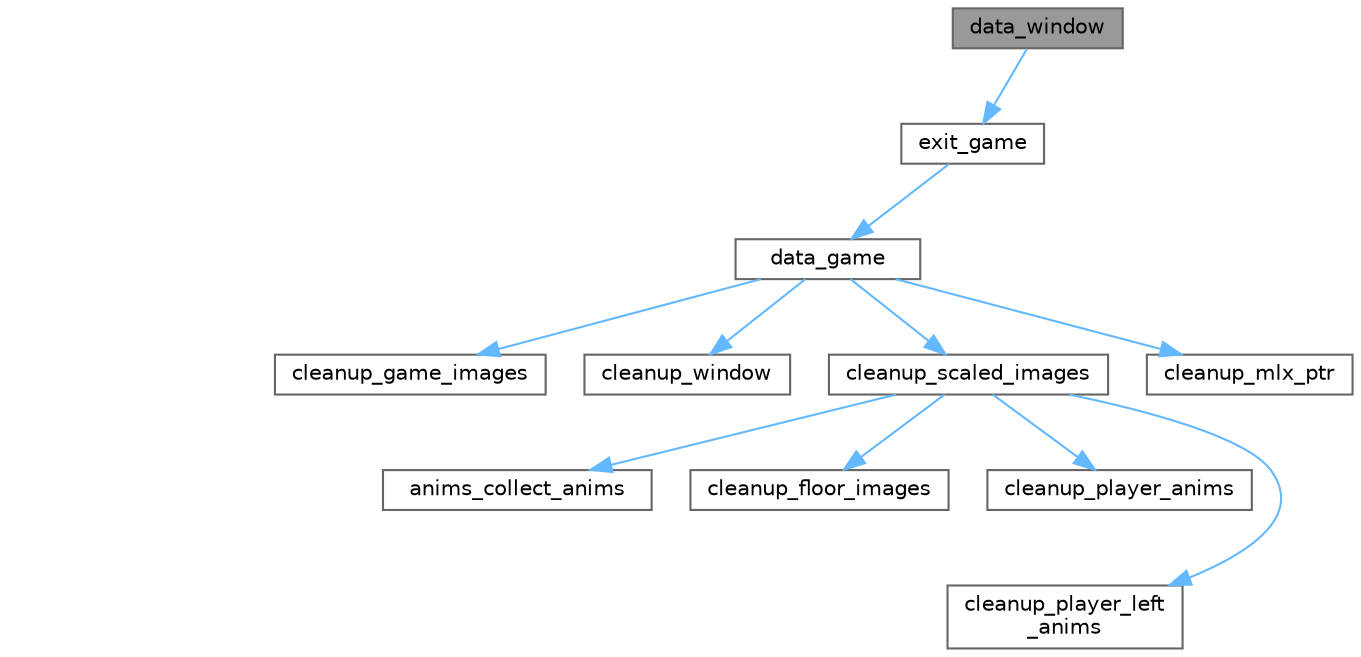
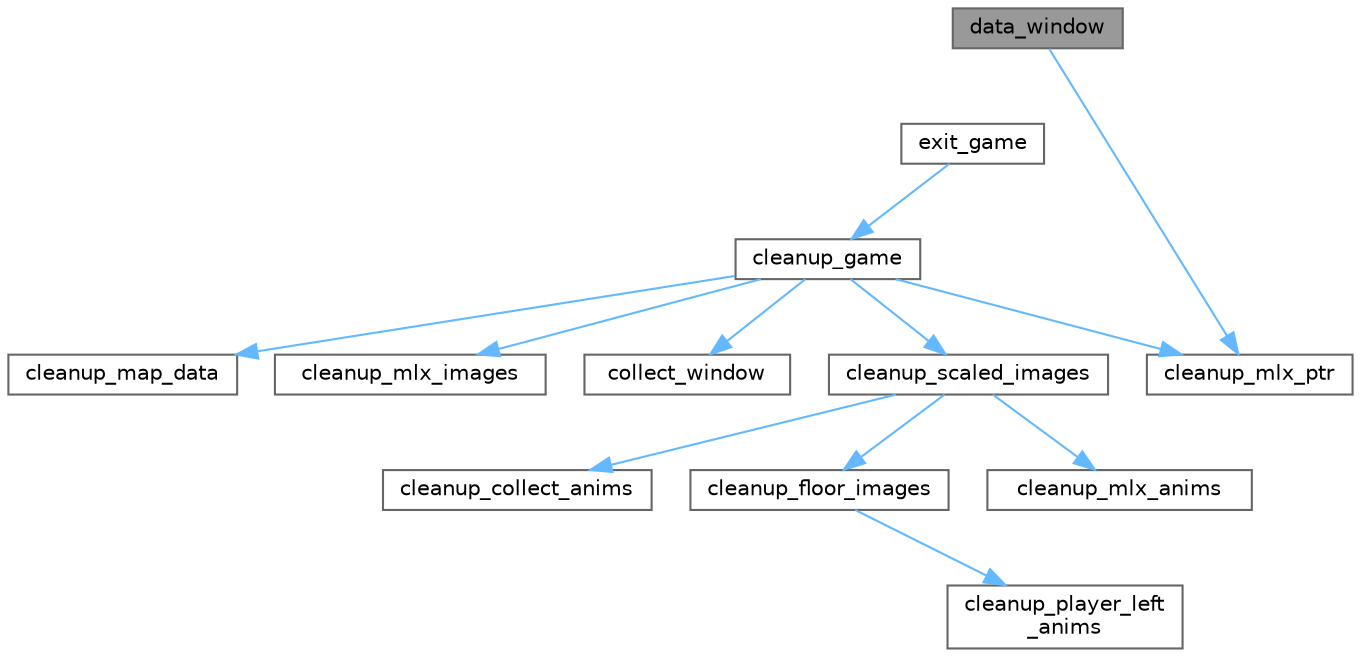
(1011, 77) -> (1138, 192)
(828, 259) -> (828, 259)
none -> (123, 375)
(410, 375) -> (410, 375)
(687, 375) -> (687, 375)
(1247, 451) -> (921, 543)
(517, 490) -> (517, 490)
(1120, 490) -> (1120, 490)
